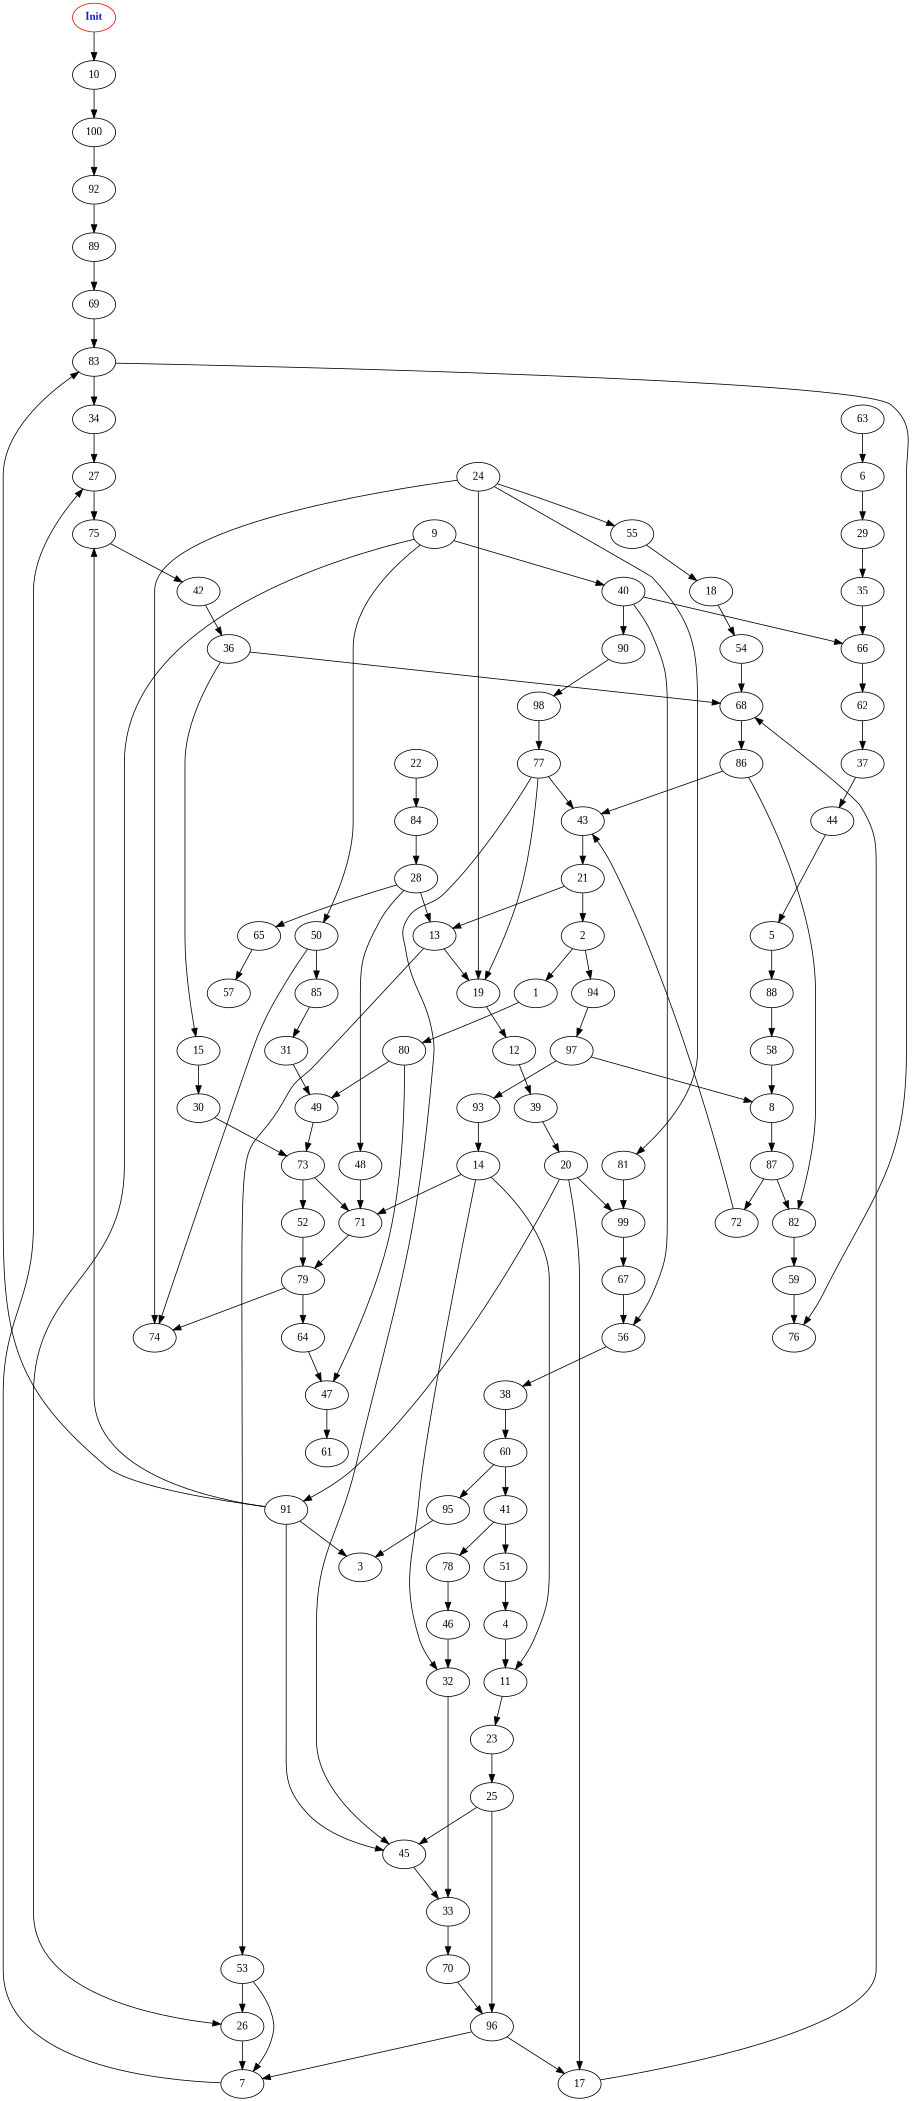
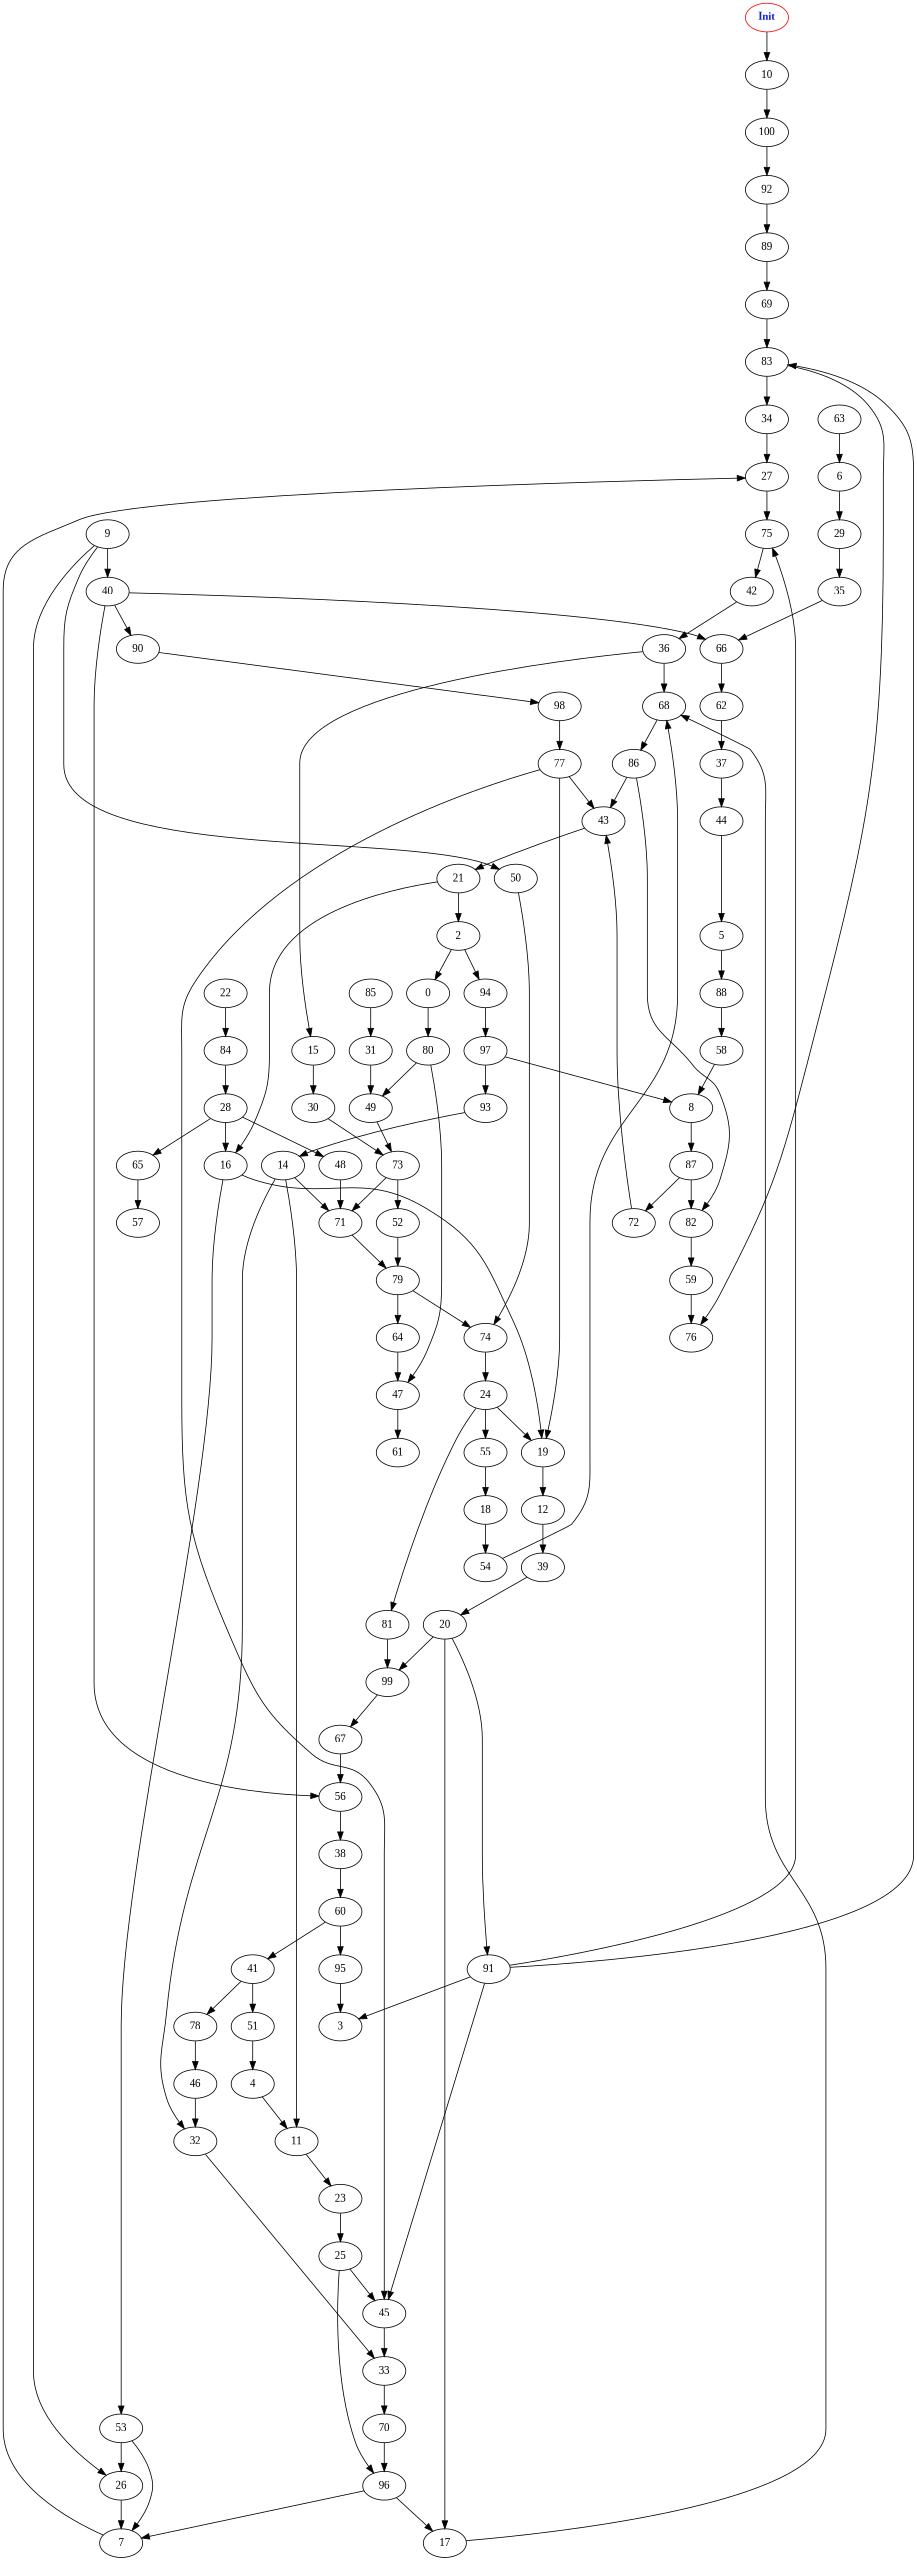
(155, 786) -> (486, 1363)
(434, 936) -> (226, 1166)
(316, 961) -> none
(536, 993) -> (428, 993)
